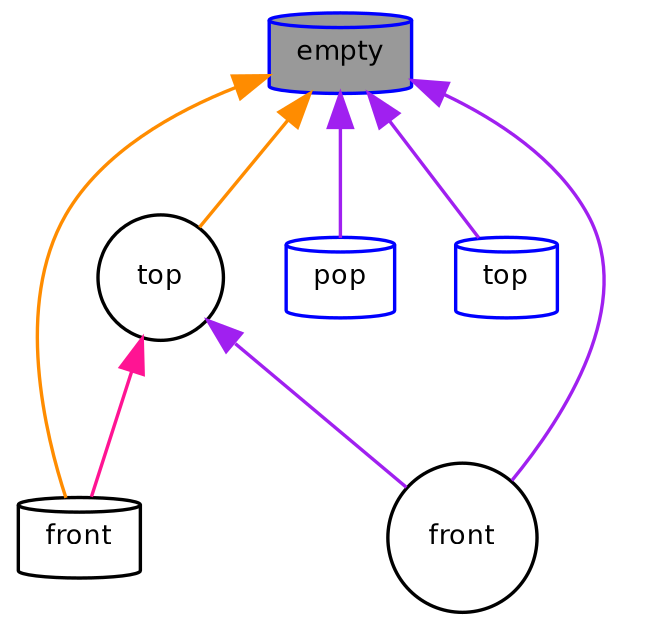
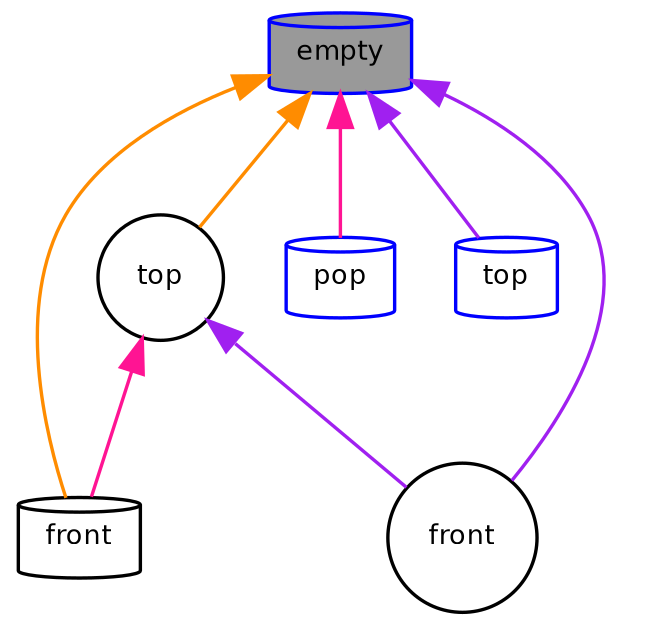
(340, 183) -> (340, 183)
